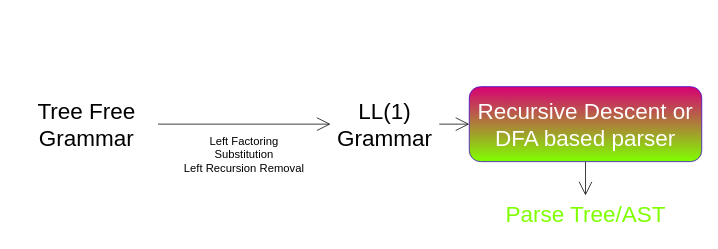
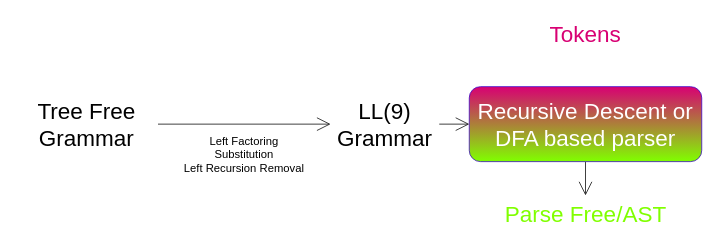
none -> (585, 34)
(385, 124) -> (385, 124)
(586, 214) -> (586, 214)
